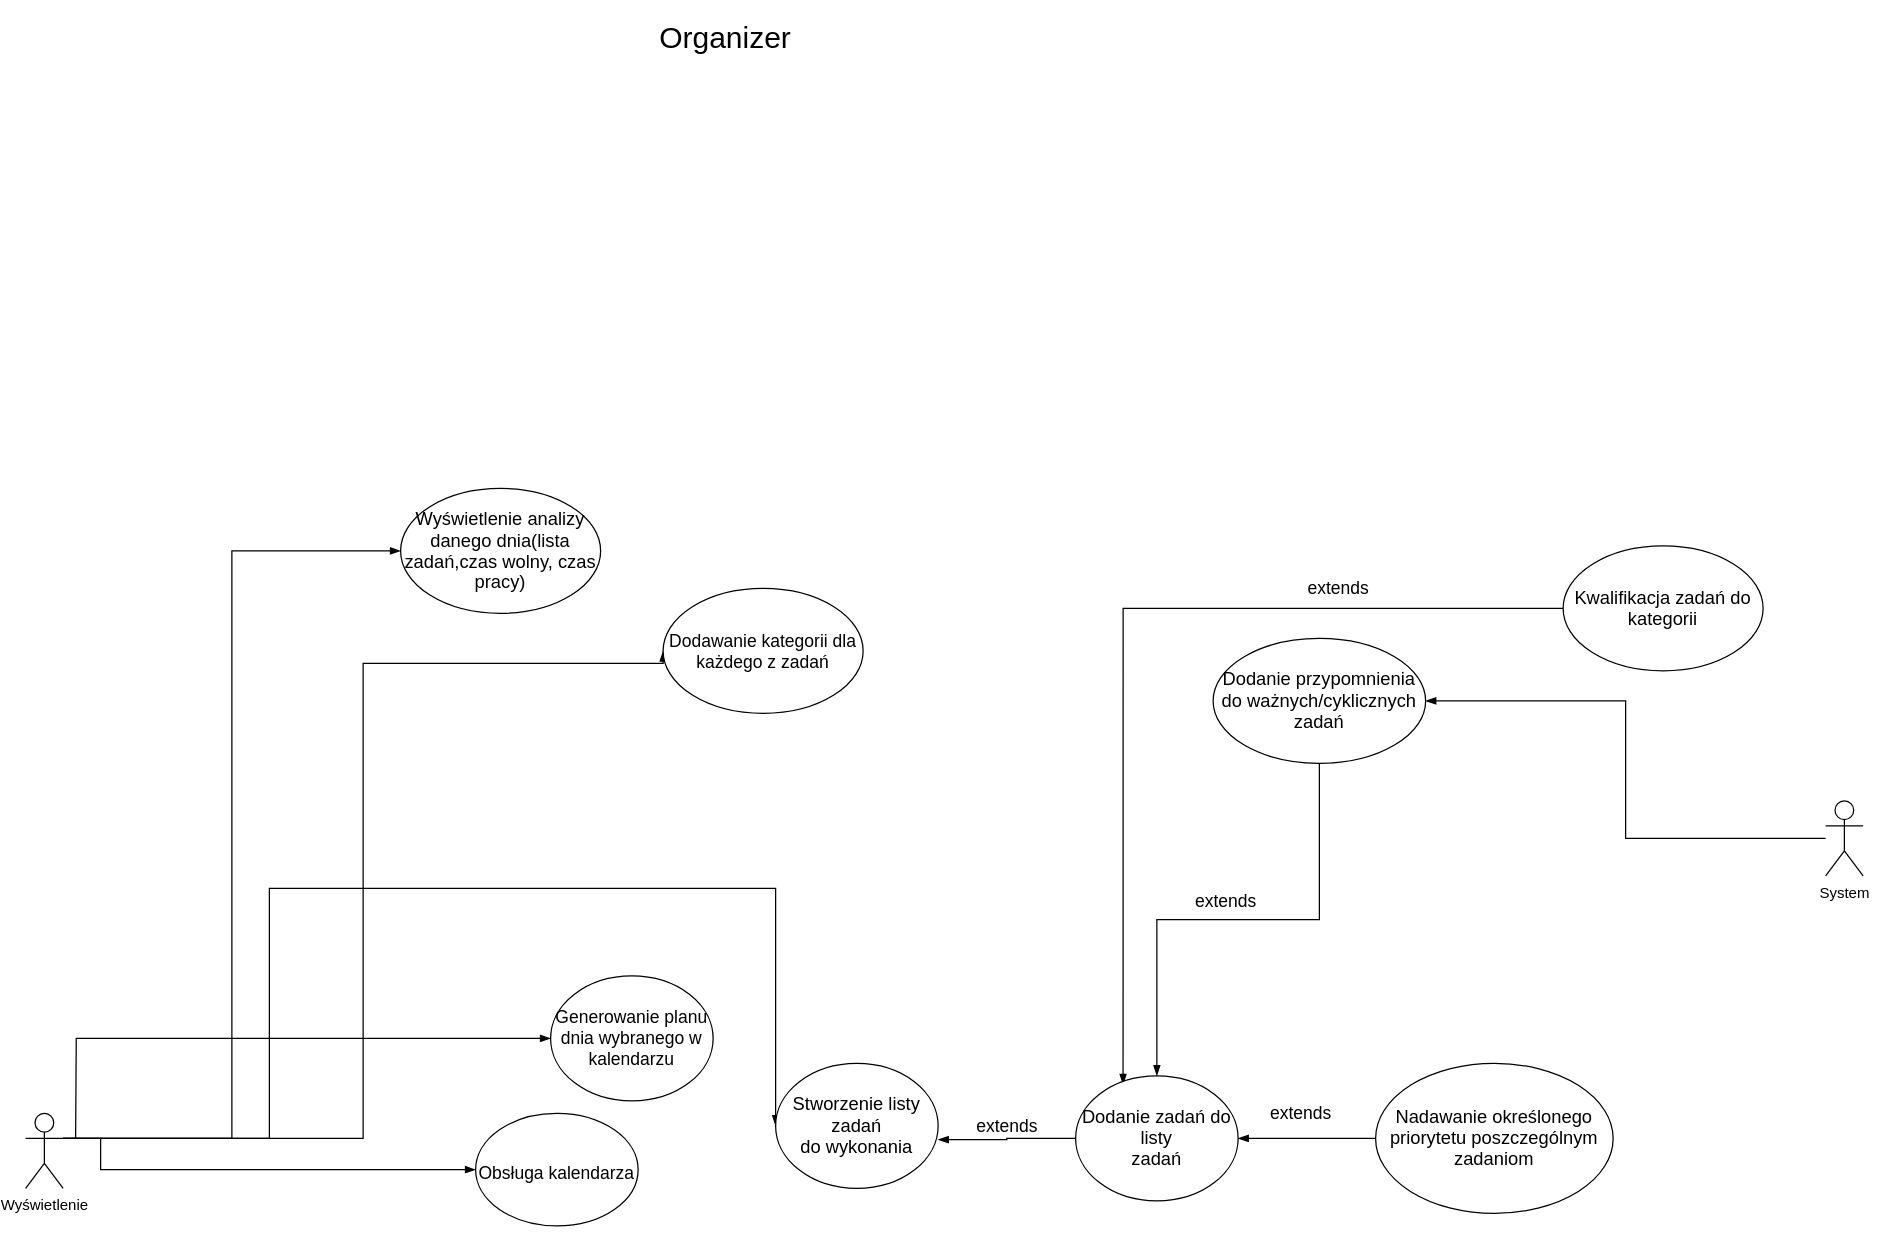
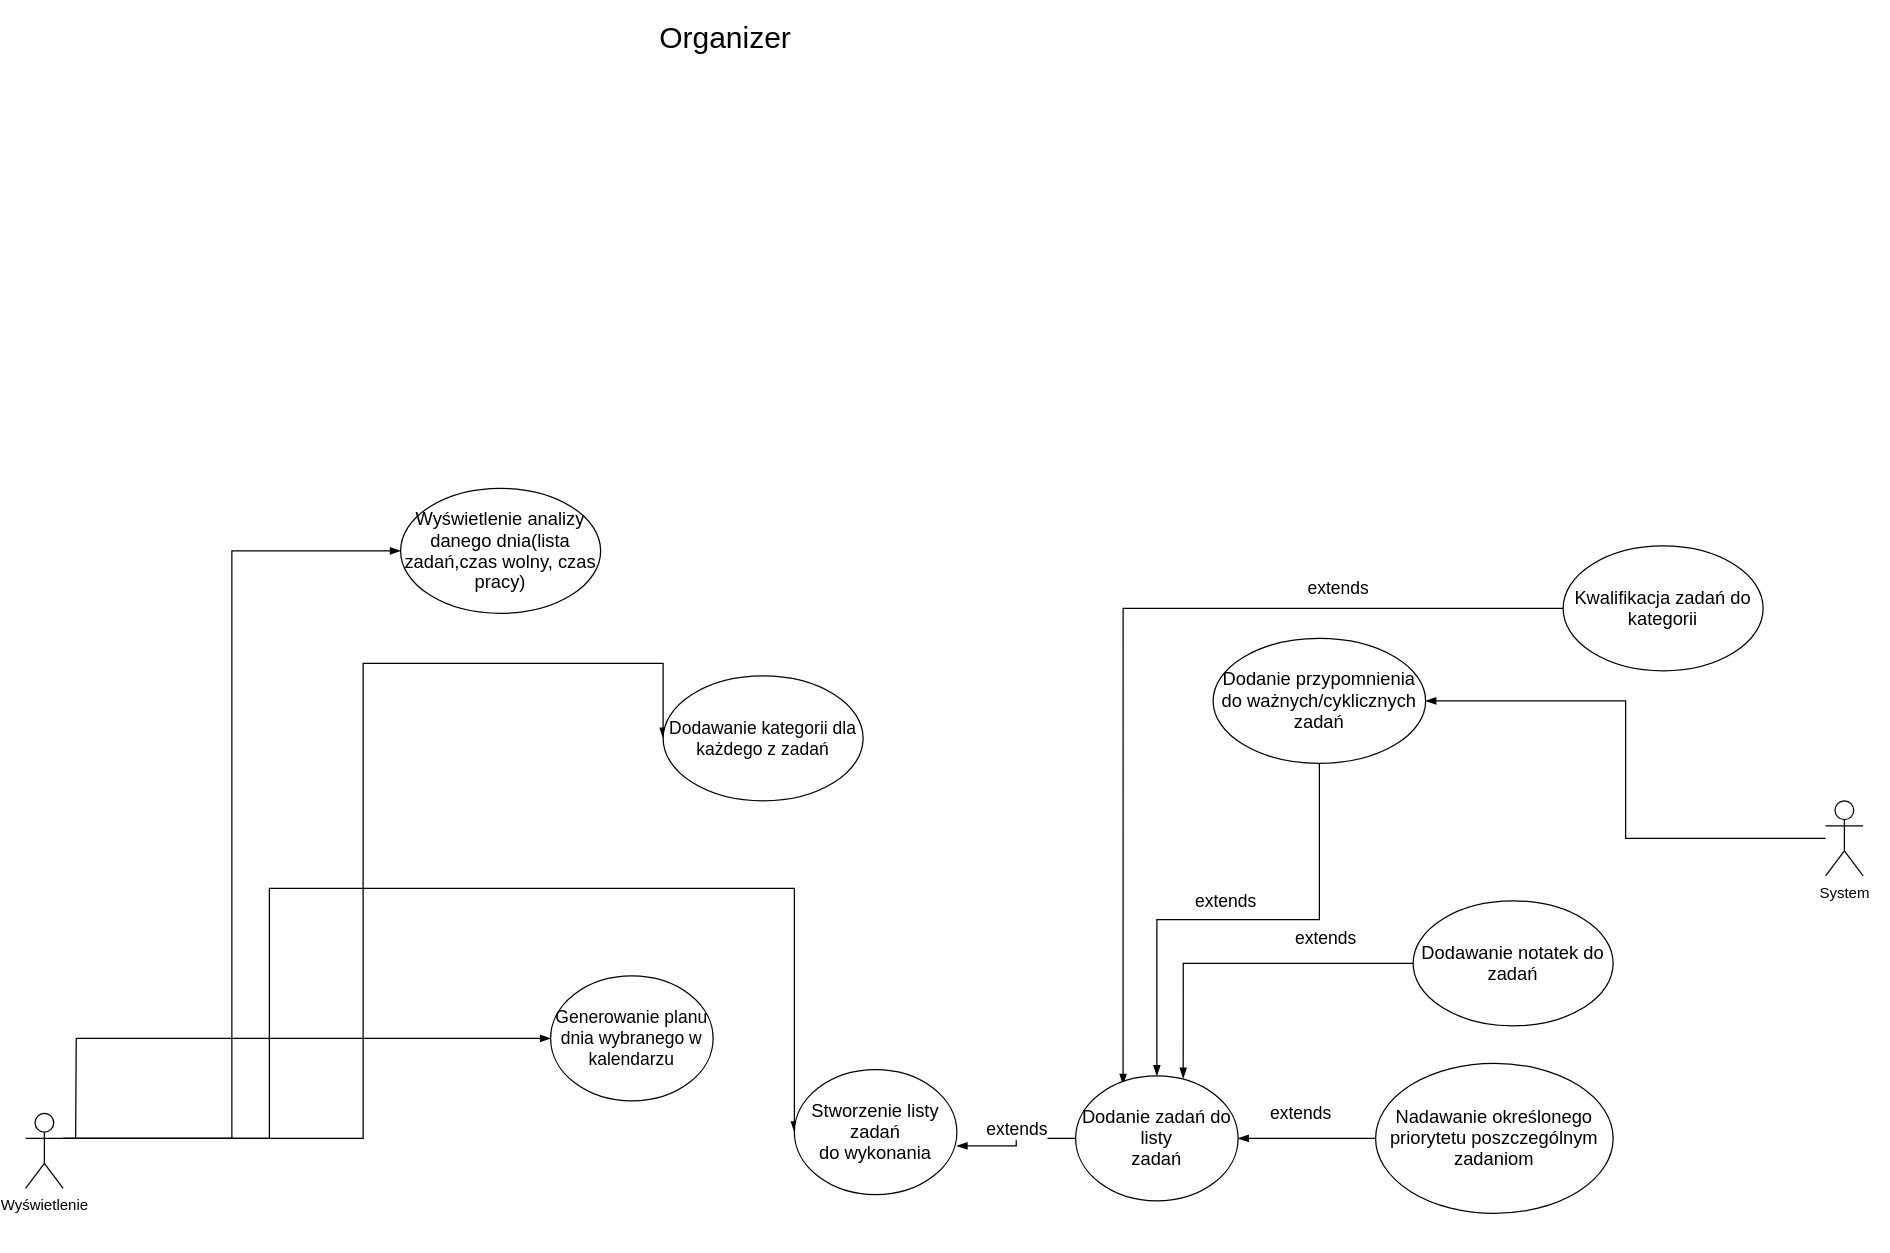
(763, 651) -> (763, 738)
none -> (1246, 963)
none -> (1513, 963)
(857, 1126) -> (876, 1132)
(269, 1169) -> none
(557, 1169) -> none
